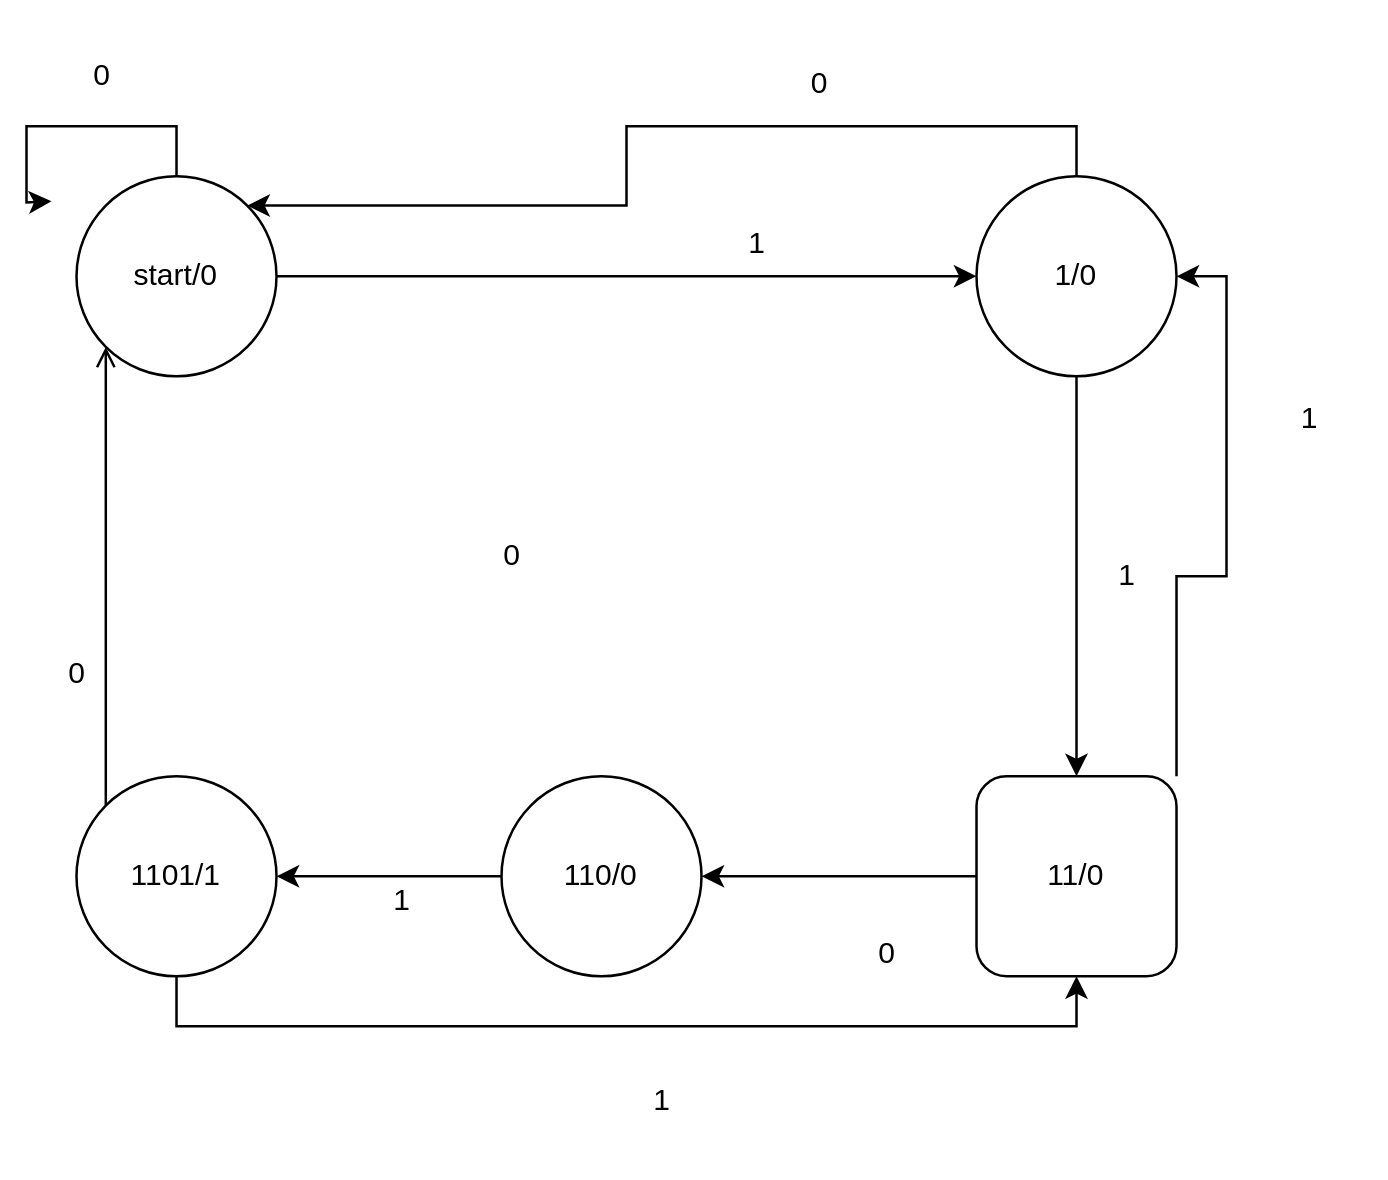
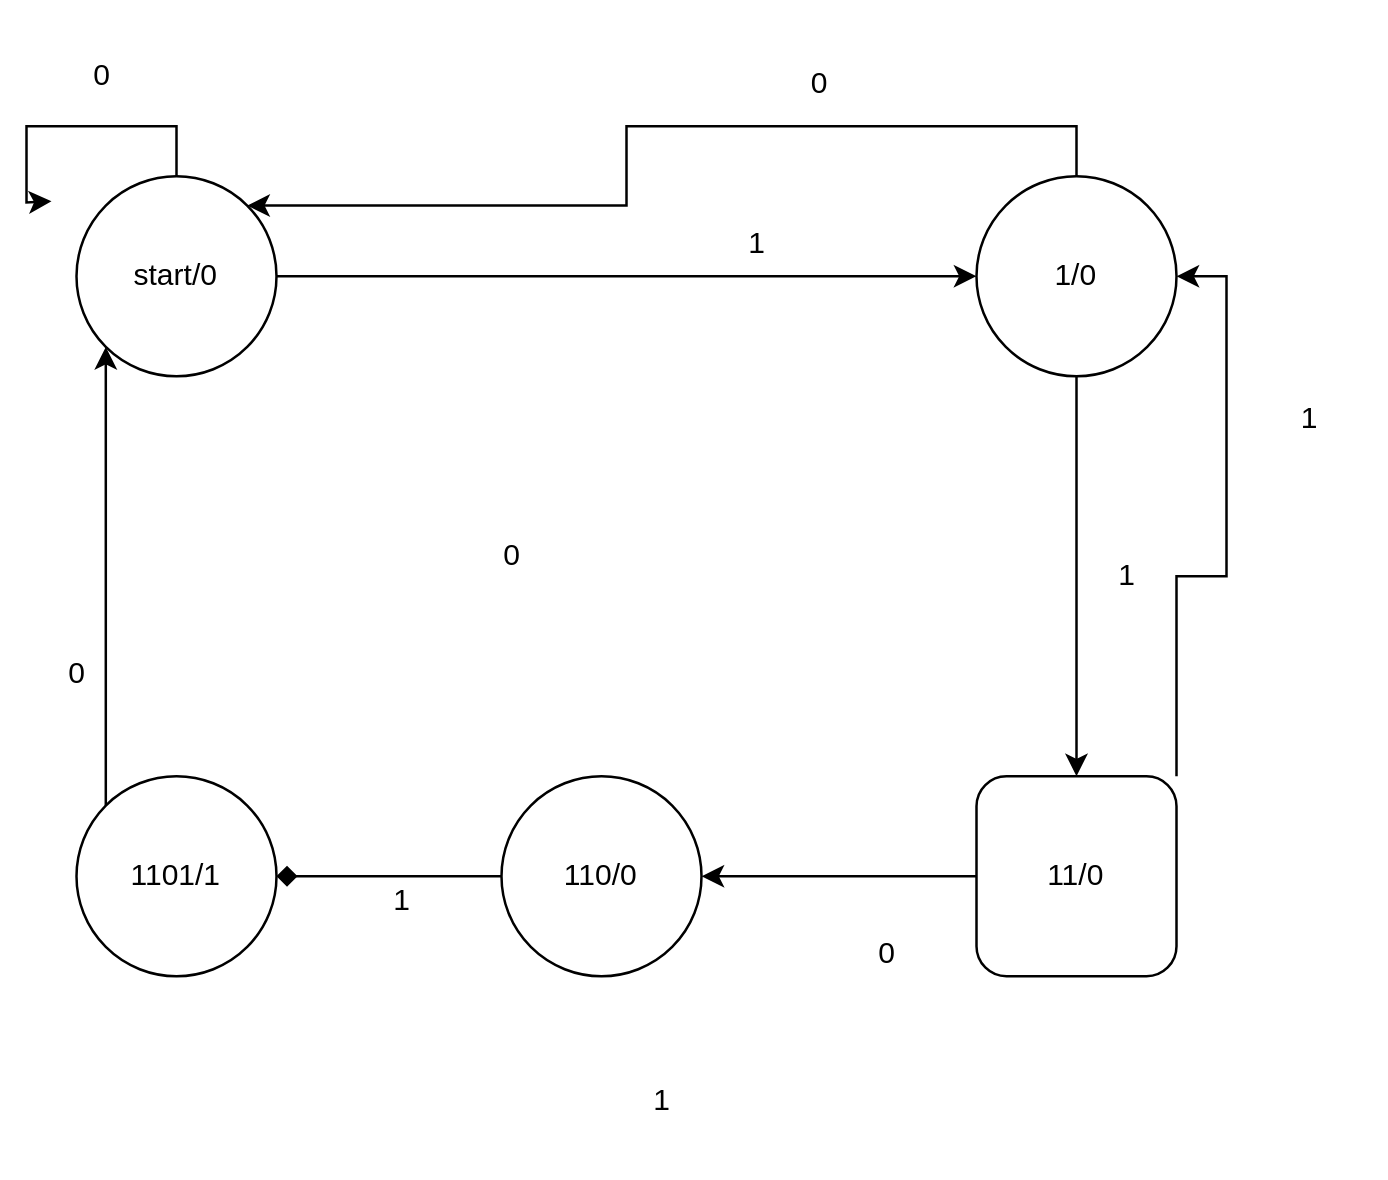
(106, 361) -> (106, 365)
(295, 876) -> (297, 876)
(618, 1026) -> none
